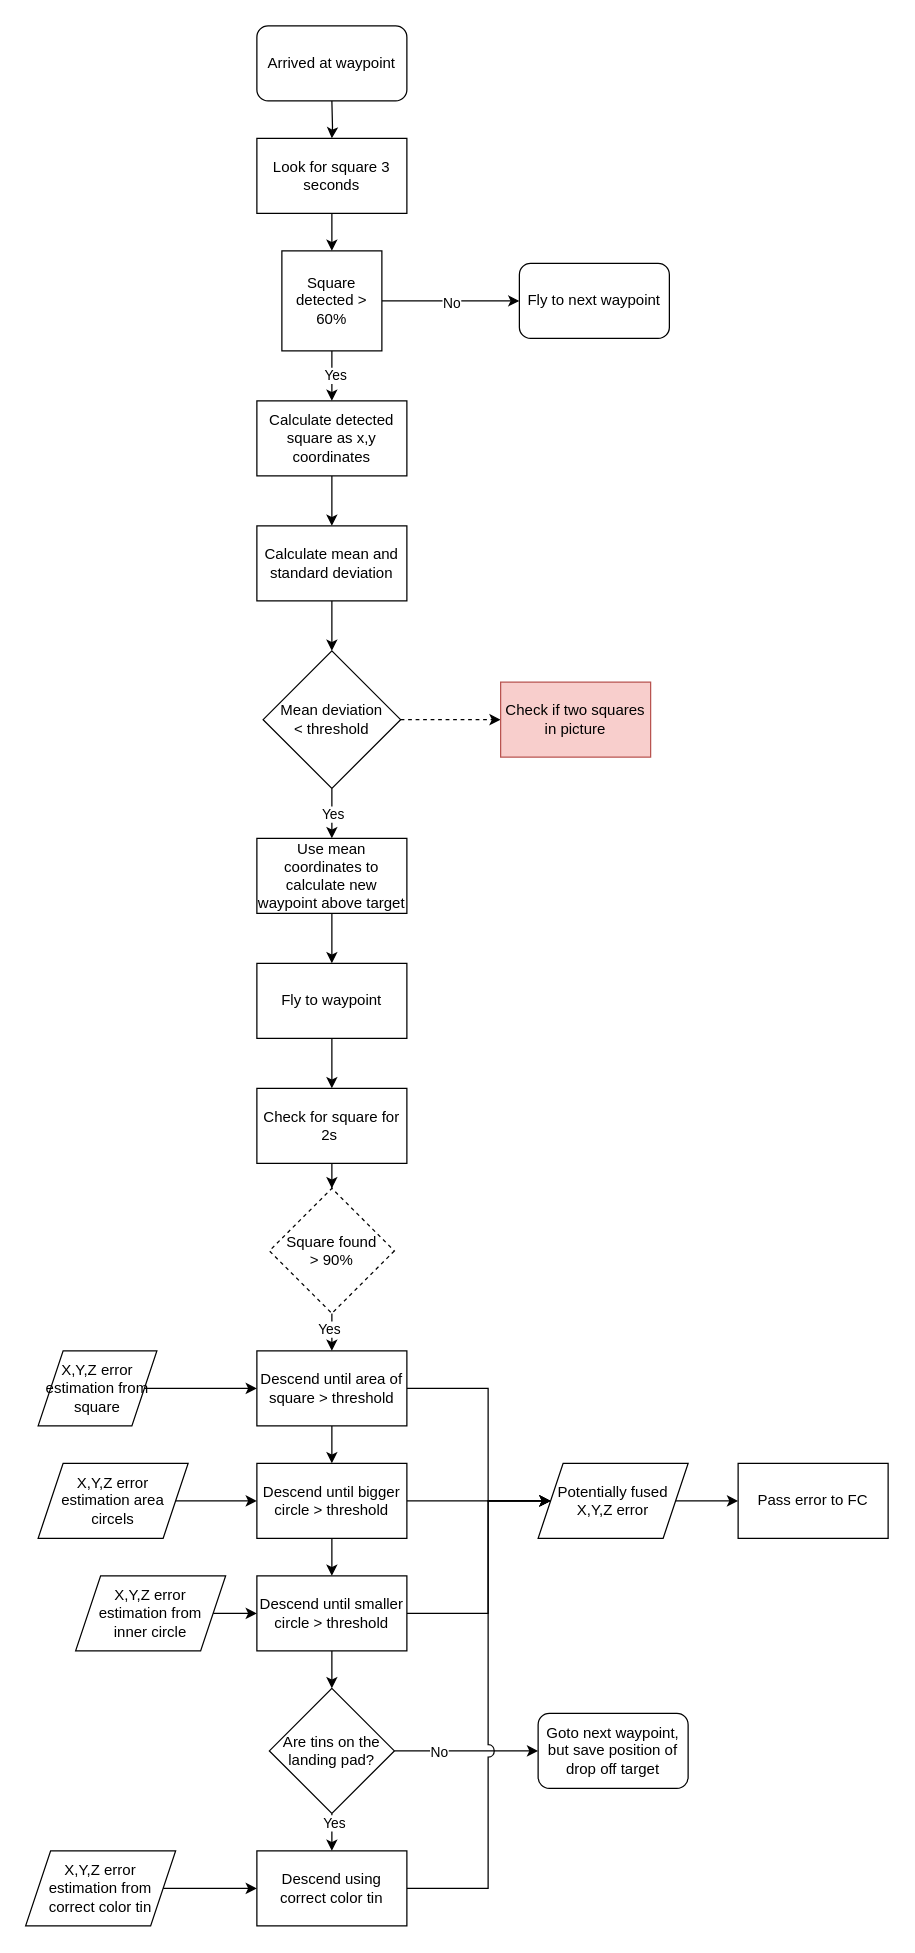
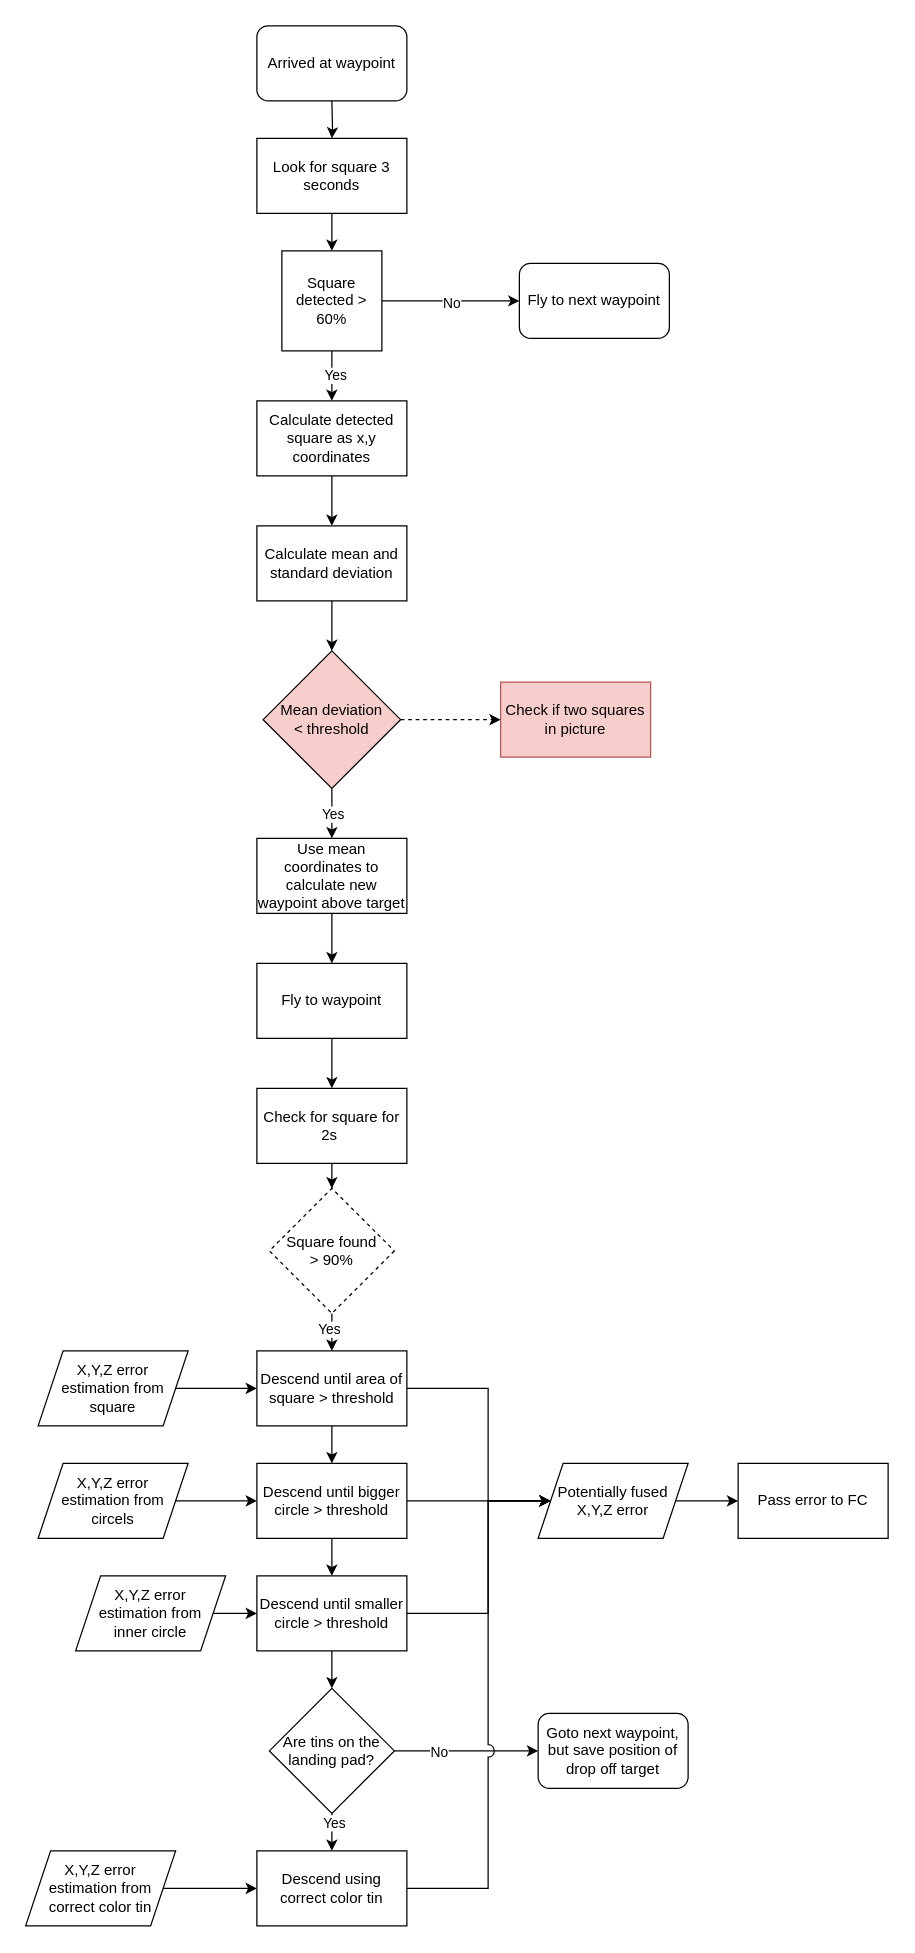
(332, 719) -> (332, 719)
(98, 1388) -> (113, 1388)
(113, 1501) -> (113, 1501)
